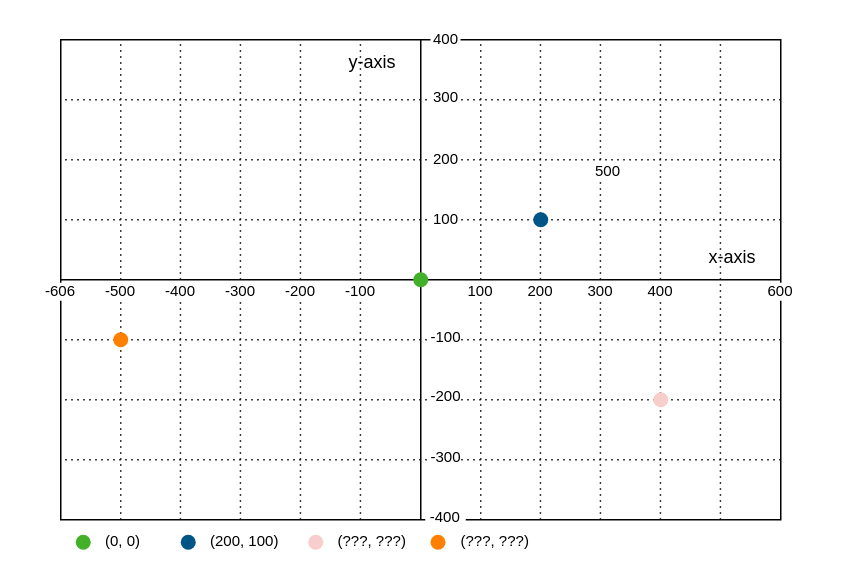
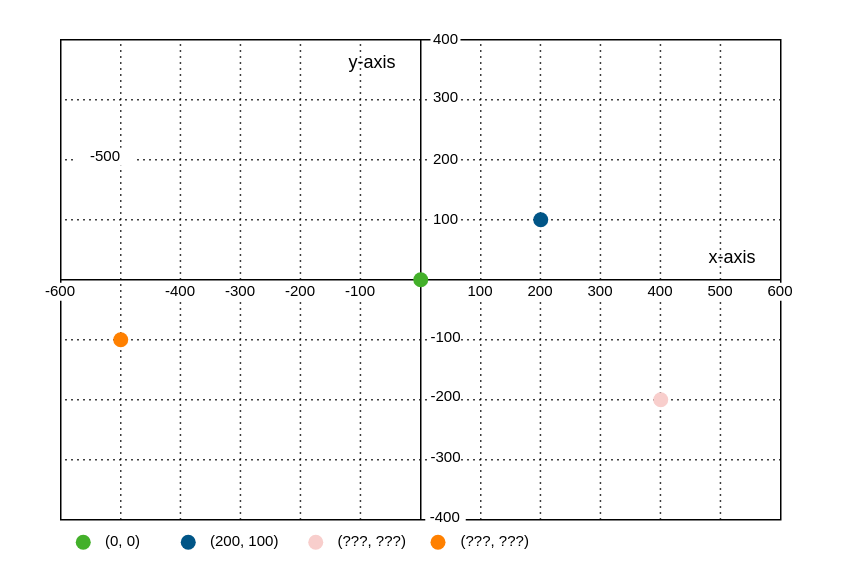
(608, 172) -> (721, 292)
(61, 290) -> (61, 290)
(121, 292) -> (106, 157)
